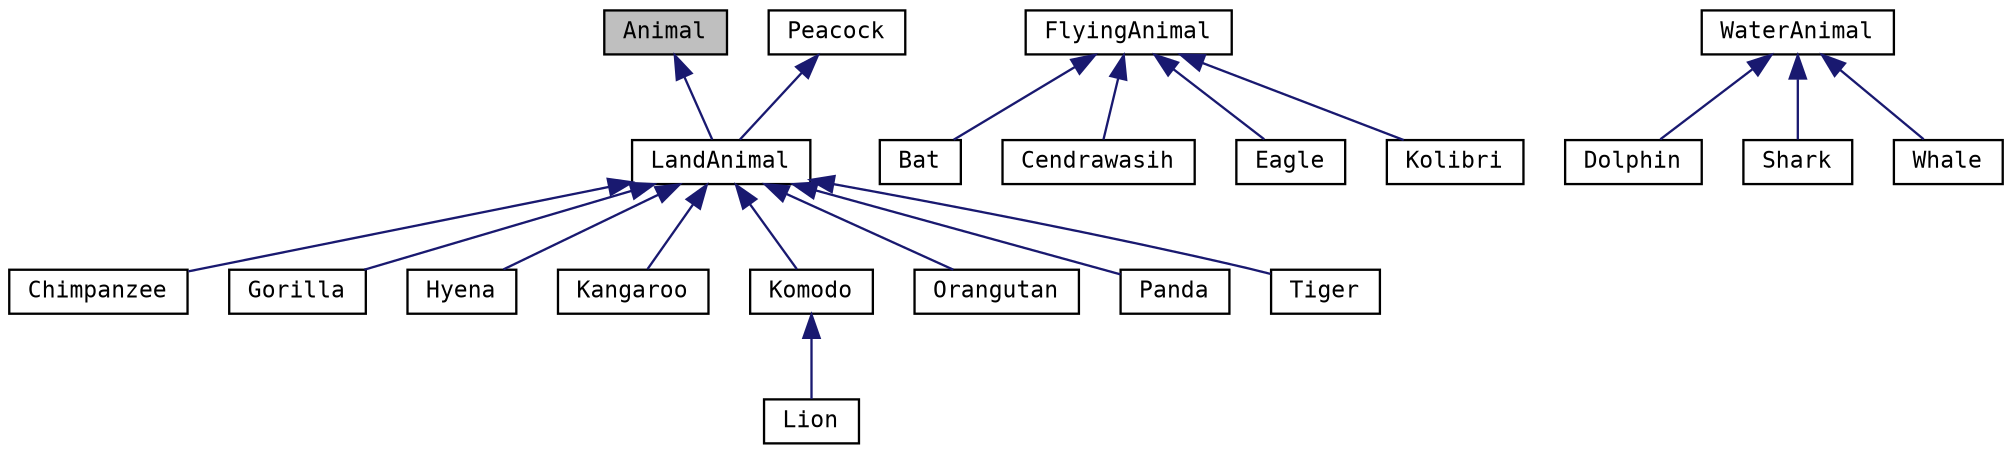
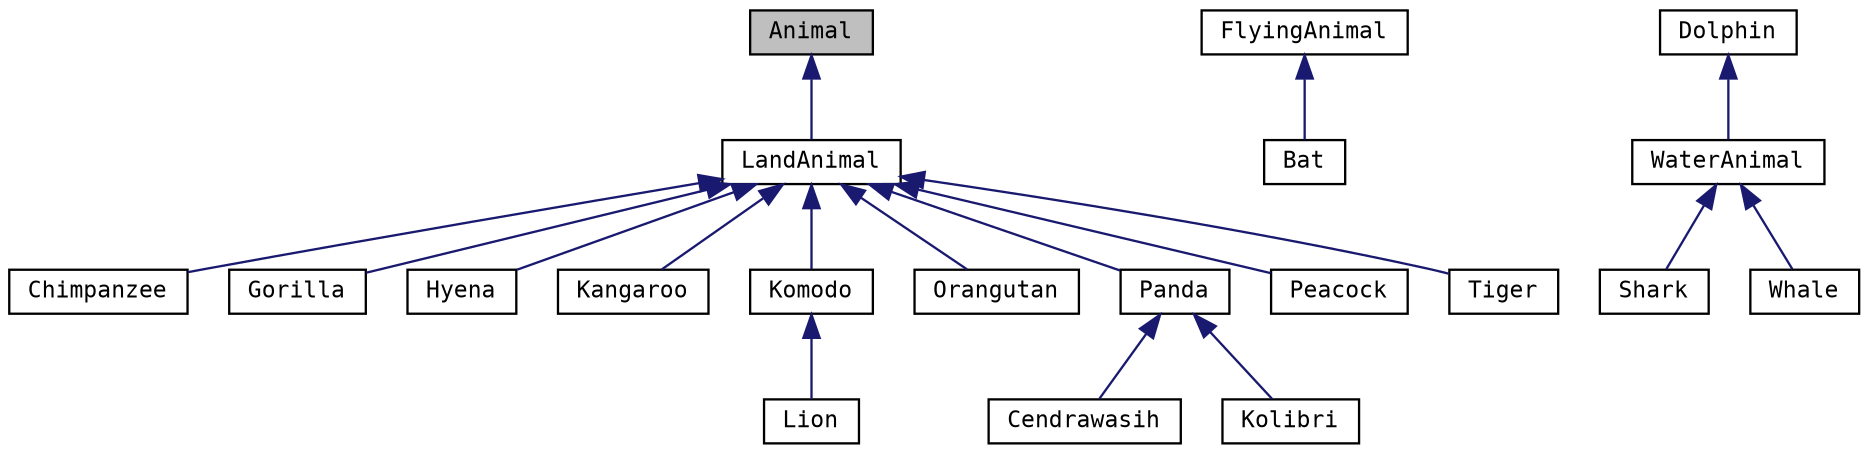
(1303, 102) -> (1241, 365)
(1706, 104) -> (1728, 109)
(771, 106) -> (1094, 231)
(1111, 109) -> (1123, 366)
(1291, 162) -> none
